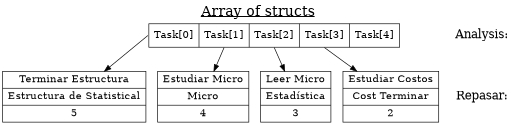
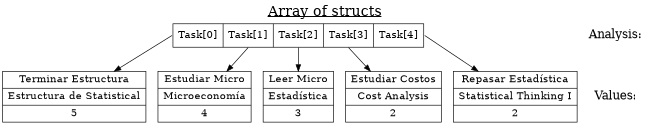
(203, 96) -> (205, 96)
(391, 96) -> (393, 96)
(482, 97) -> (616, 97)
none -> (515, 97)
